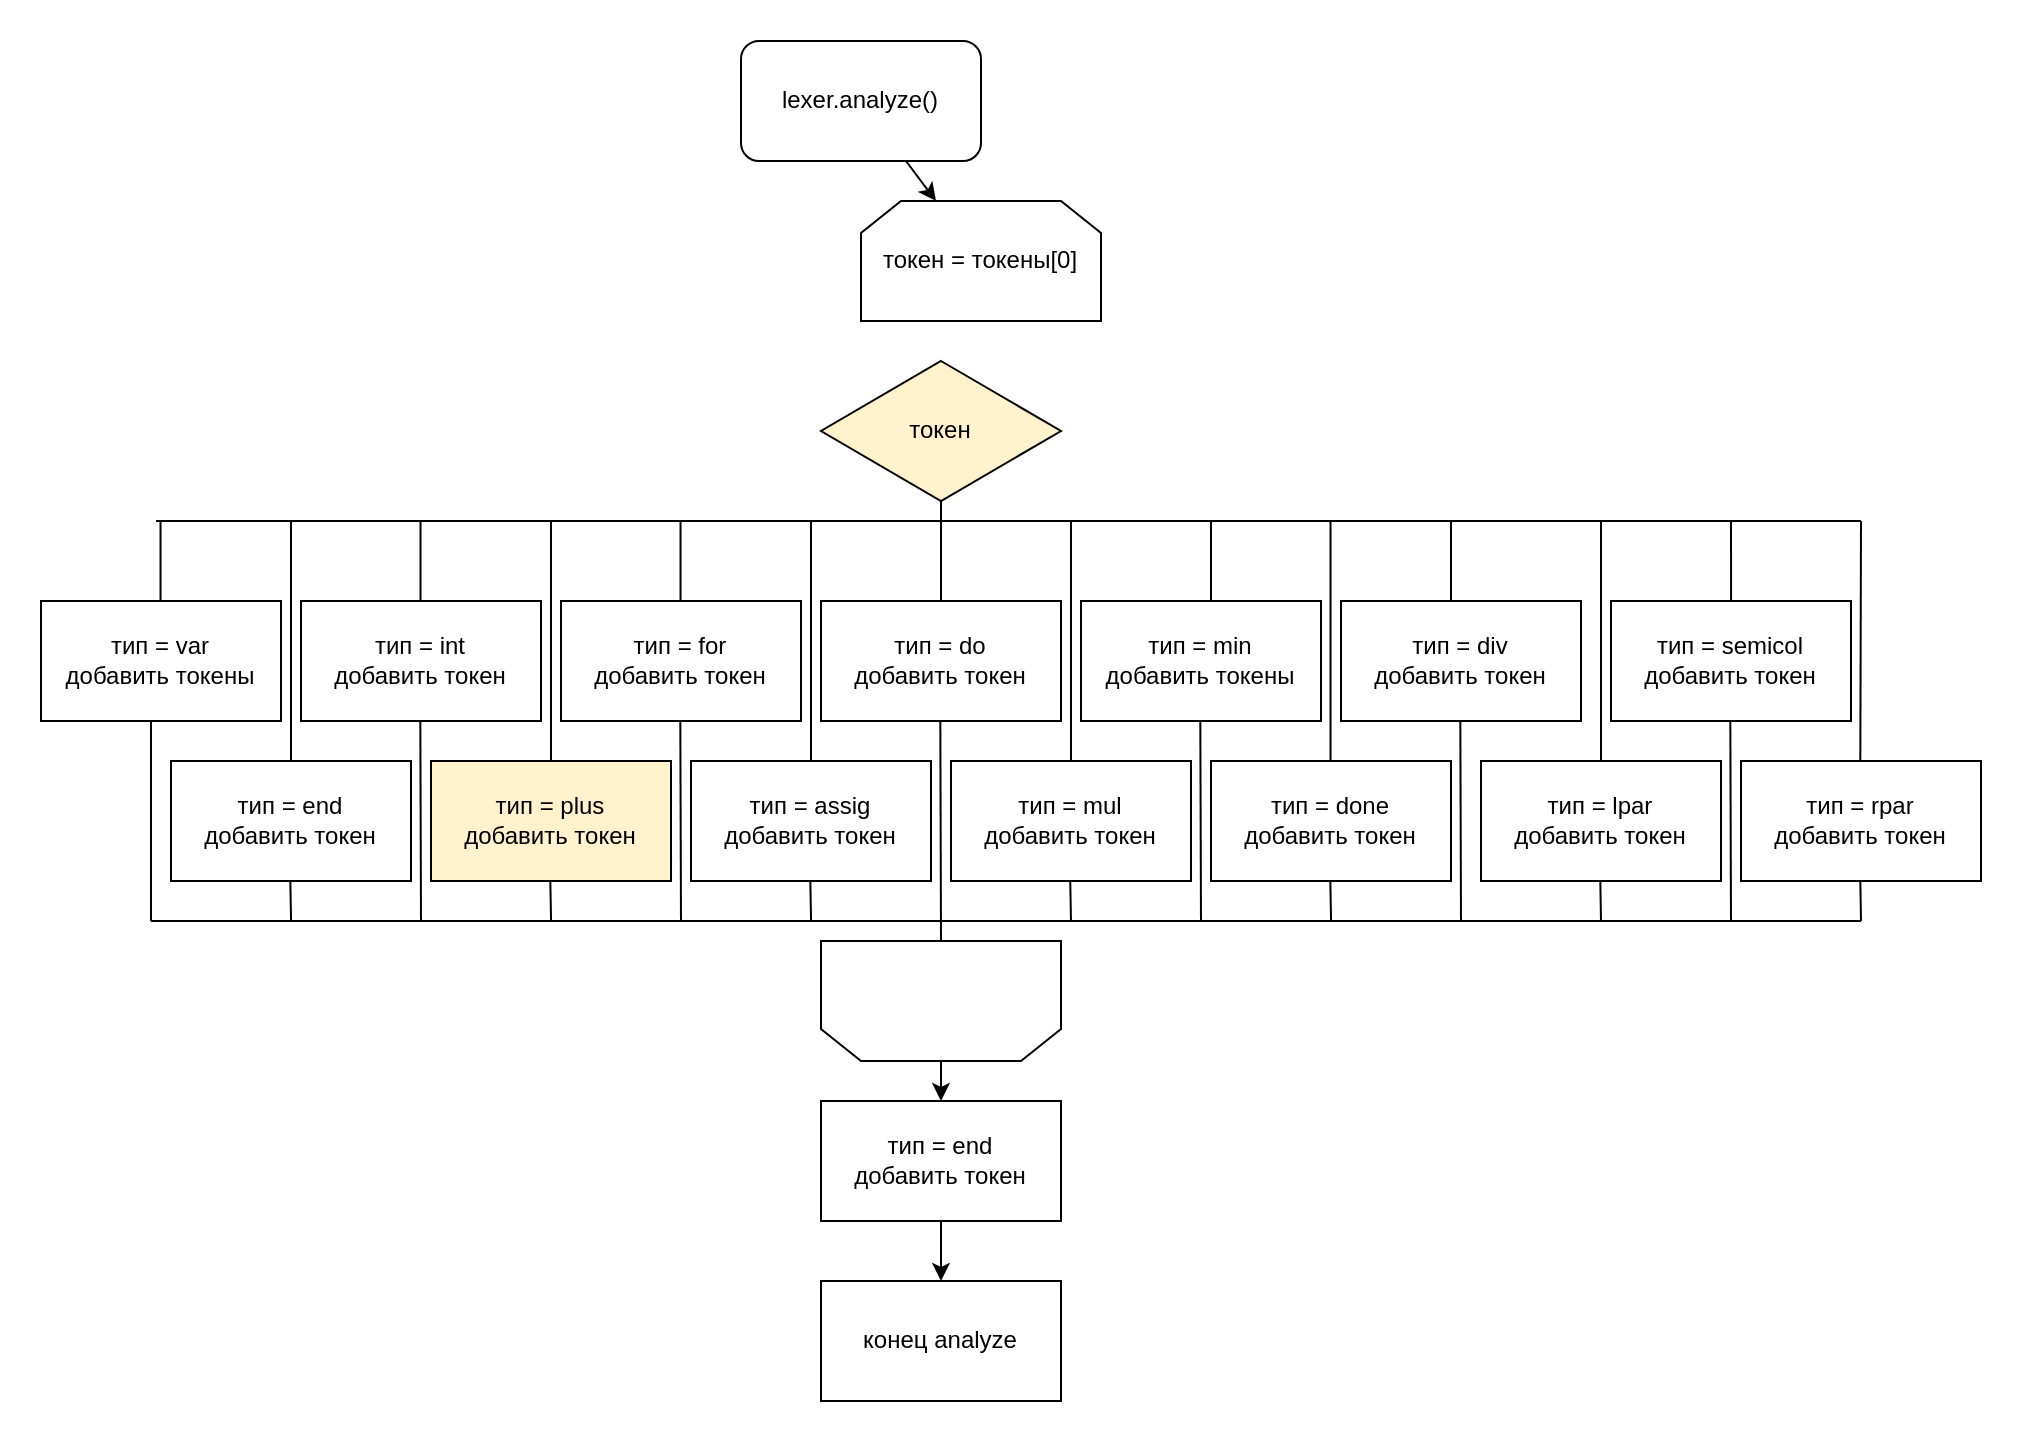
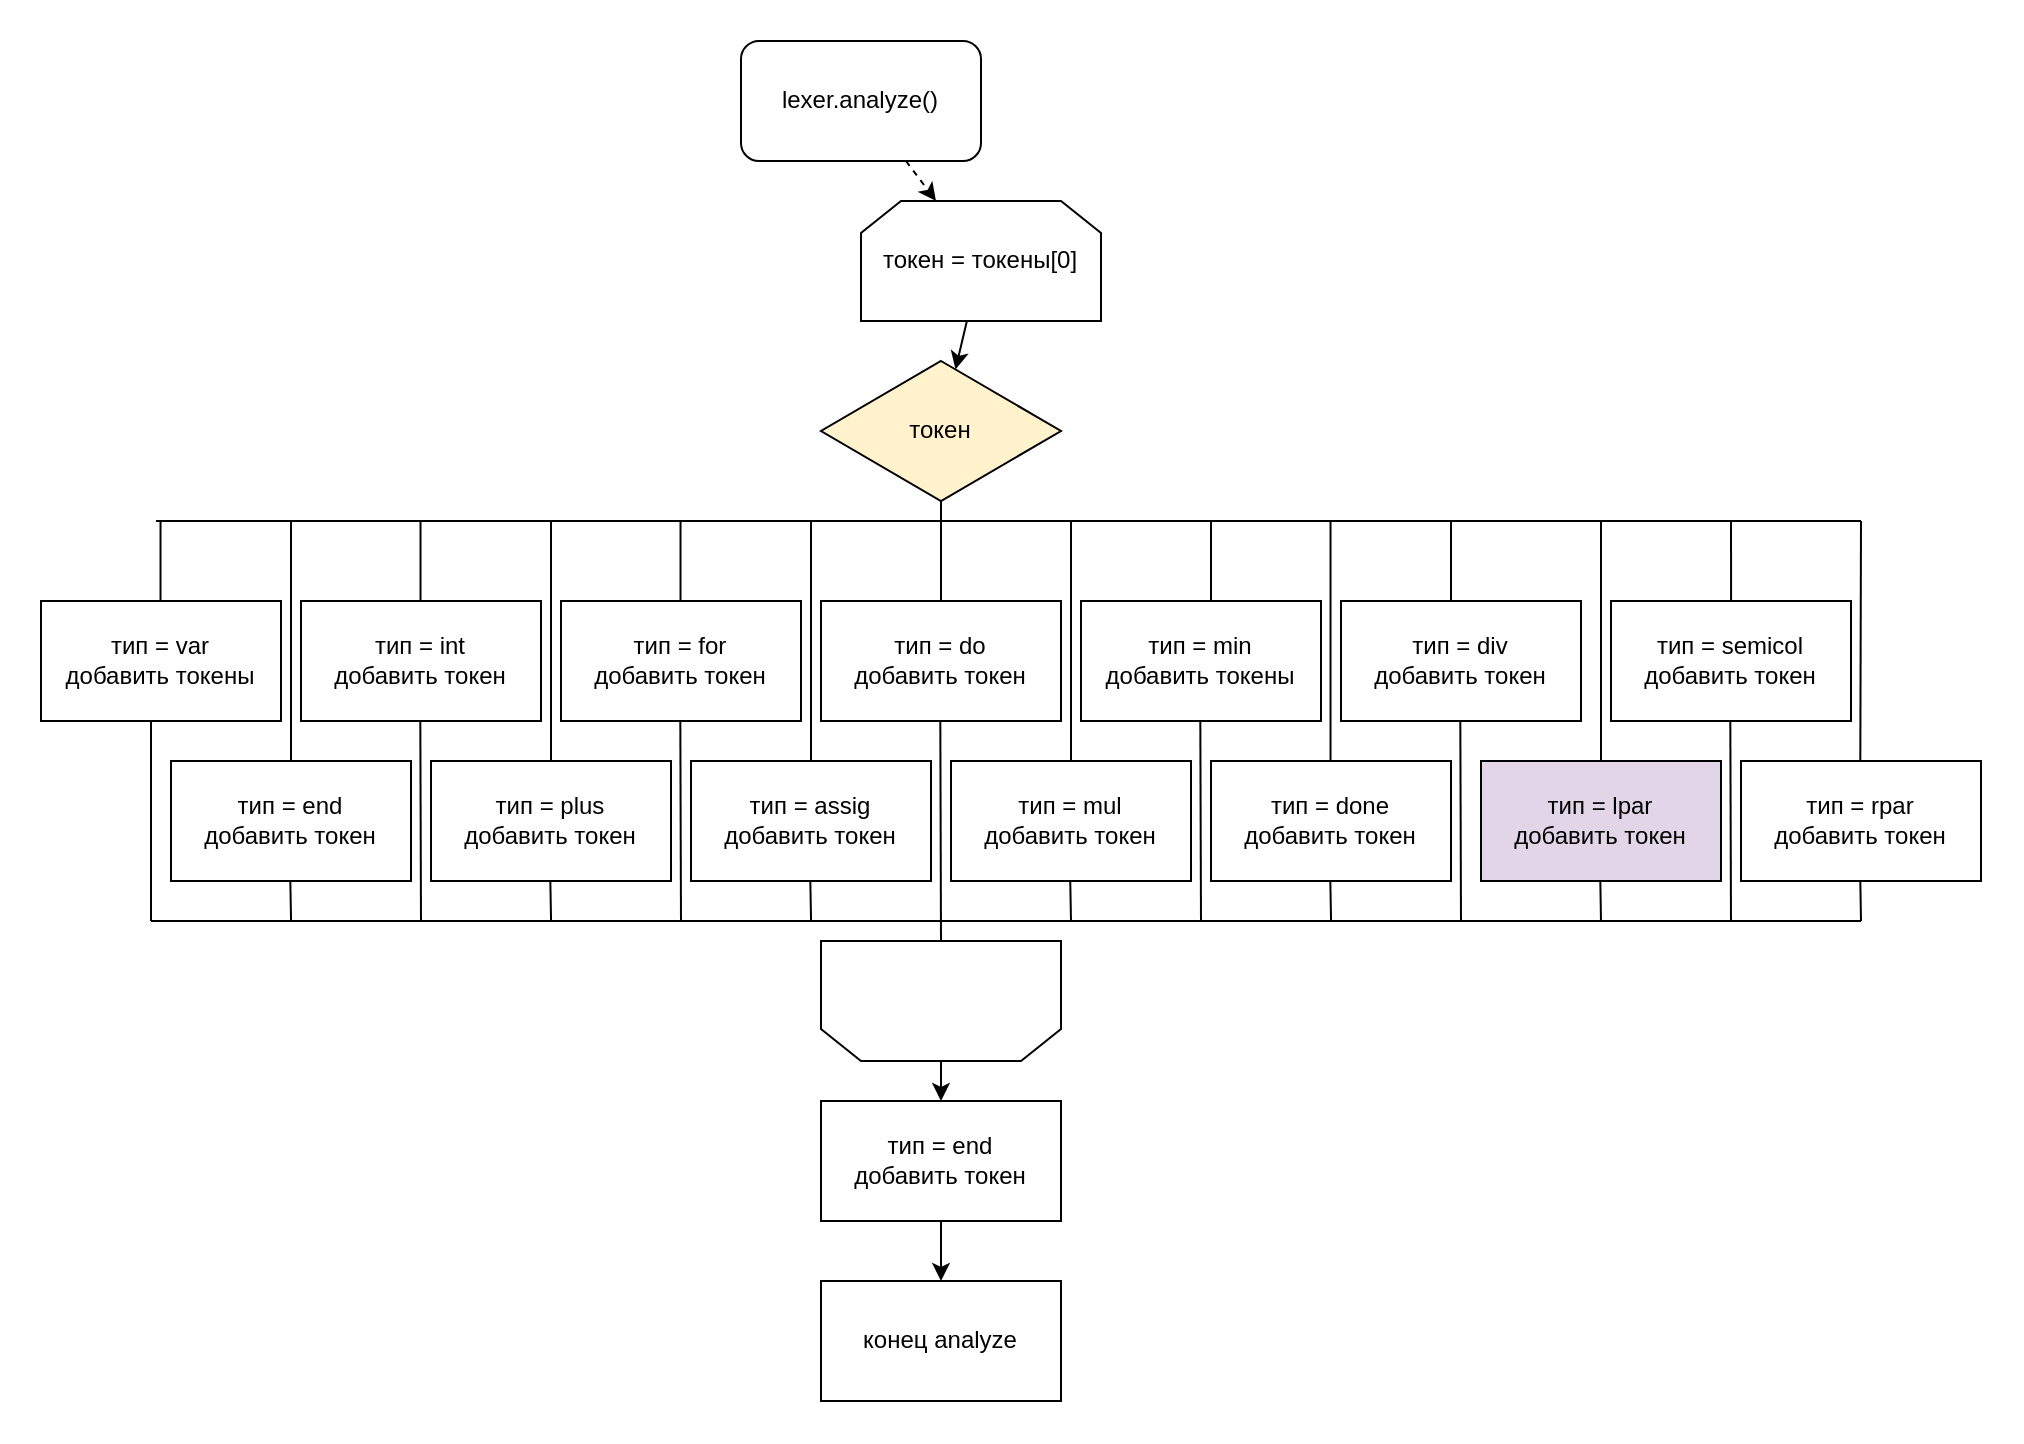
(918, 177) -> (918, 177)
none -> (963, 339)
(551, 821) -> (551, 821)
(1601, 821) -> (1601, 821)
